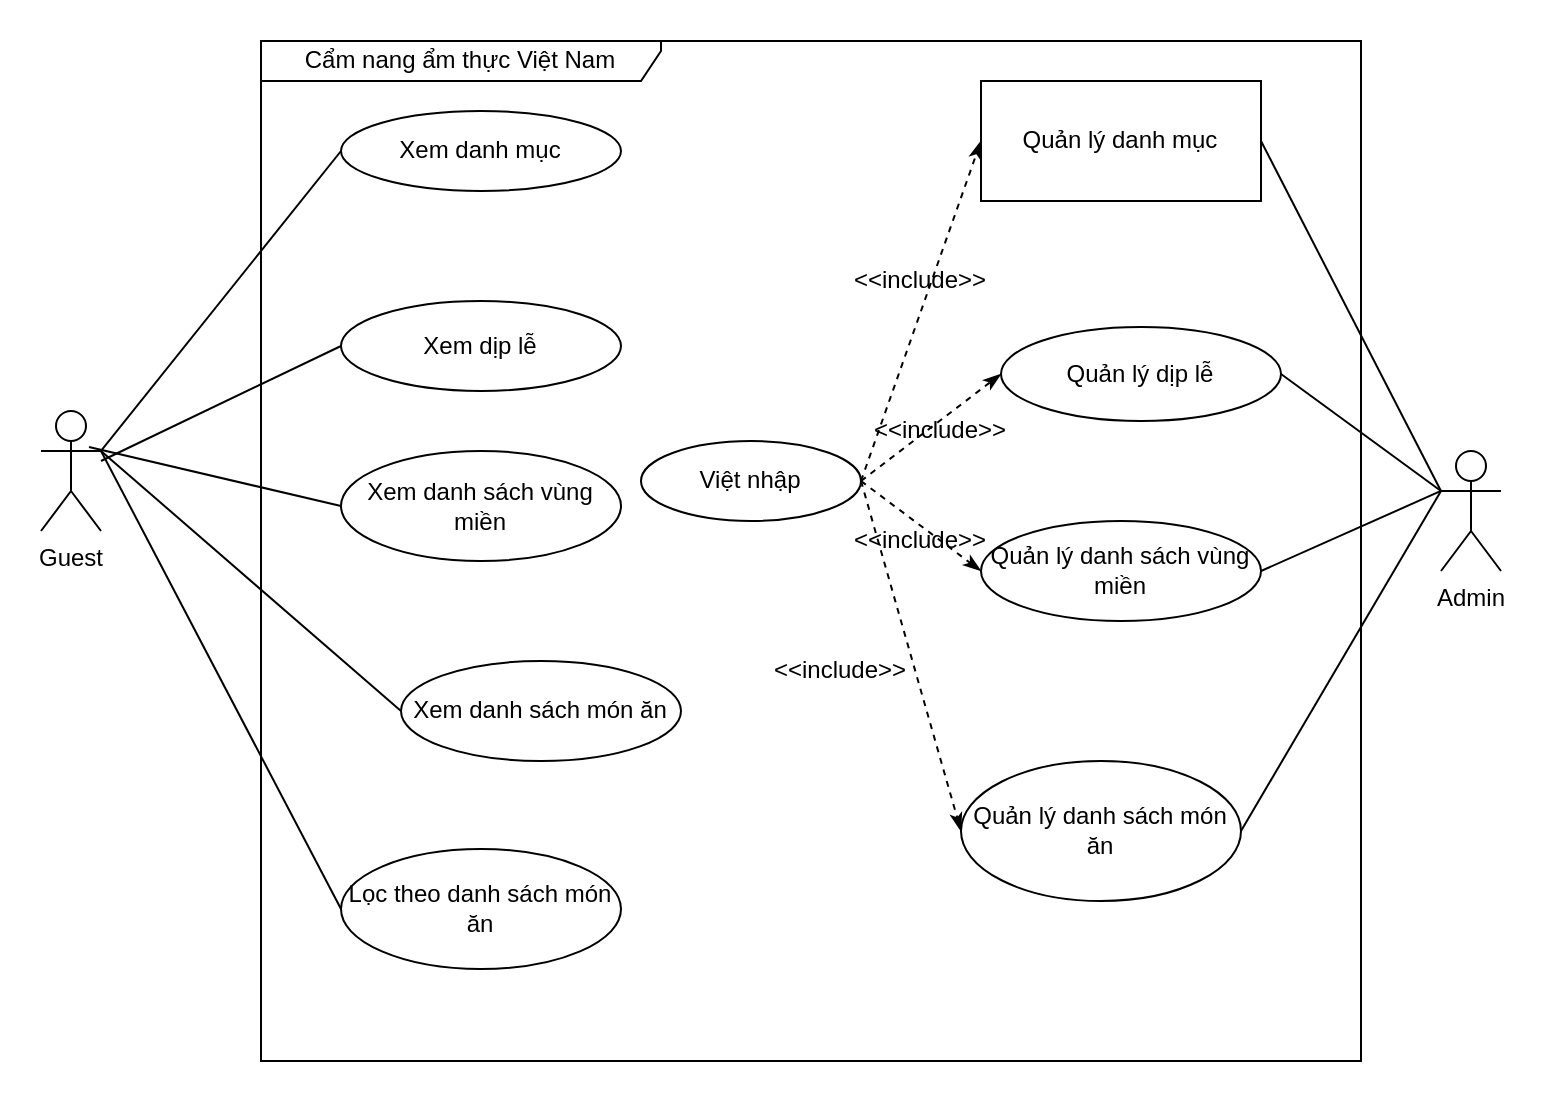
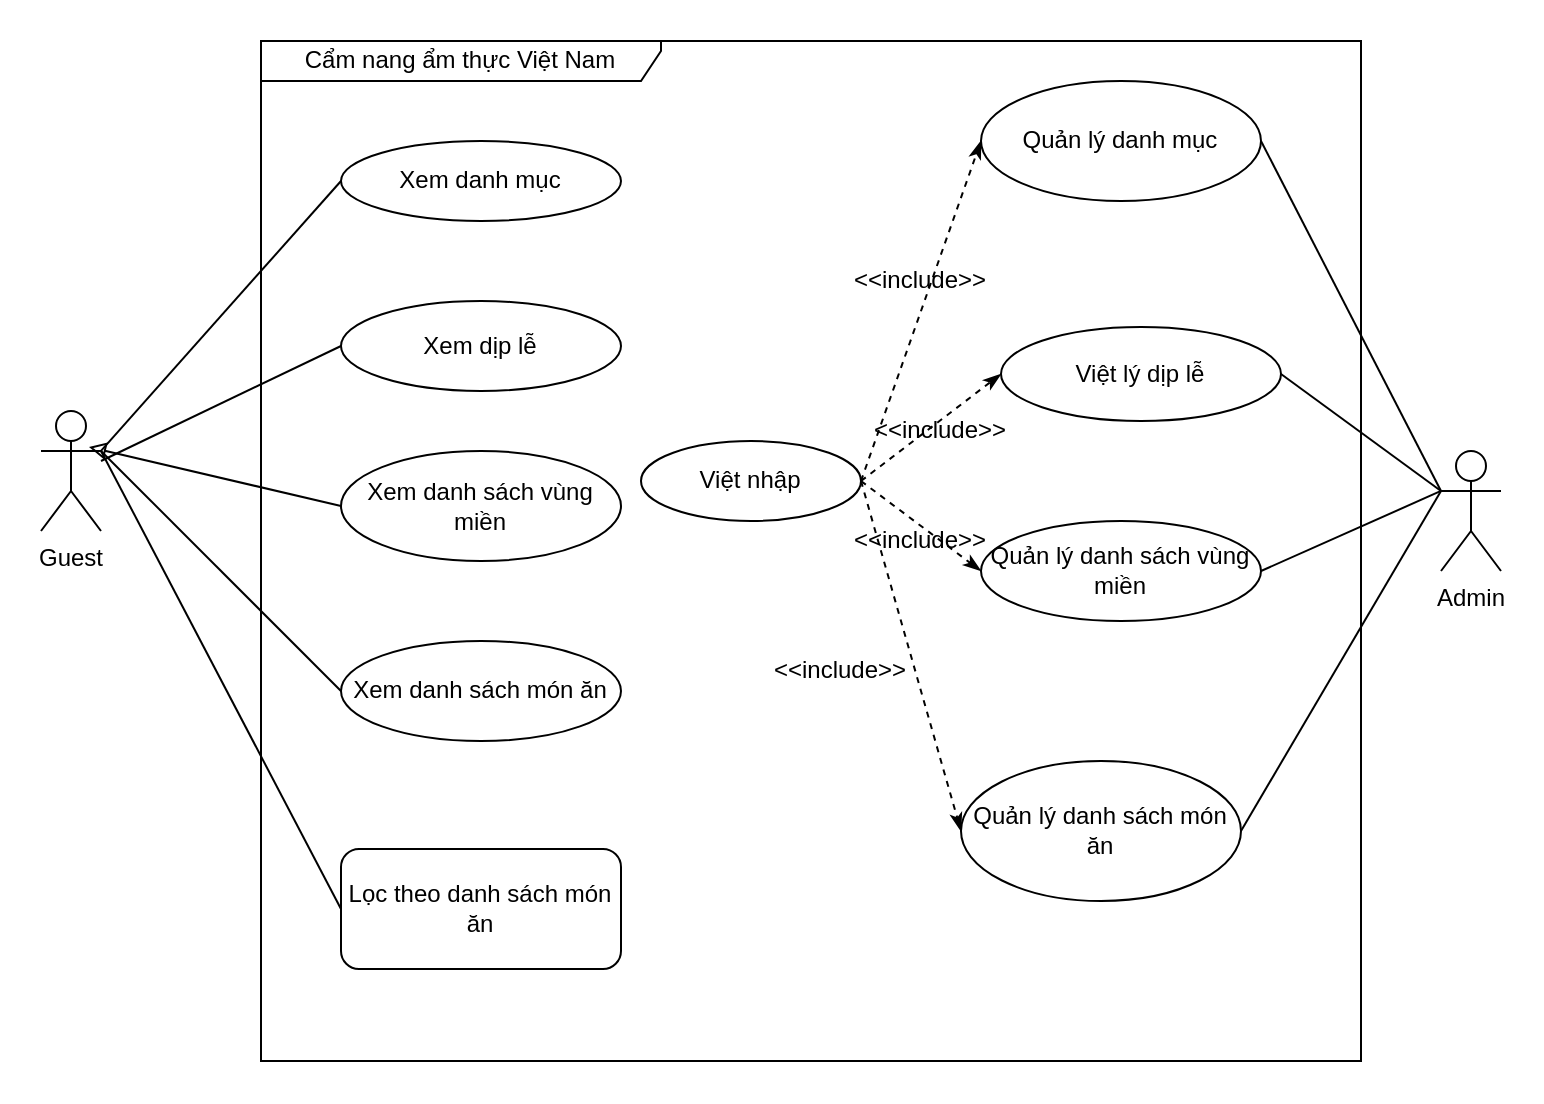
(1121, 141) -> (1121, 141)
(481, 151) -> (481, 181)
(1141, 375) -> (1141, 375)
(92, 448) -> (107, 451)
(541, 711) -> (481, 691)
(481, 909) -> (481, 909)
